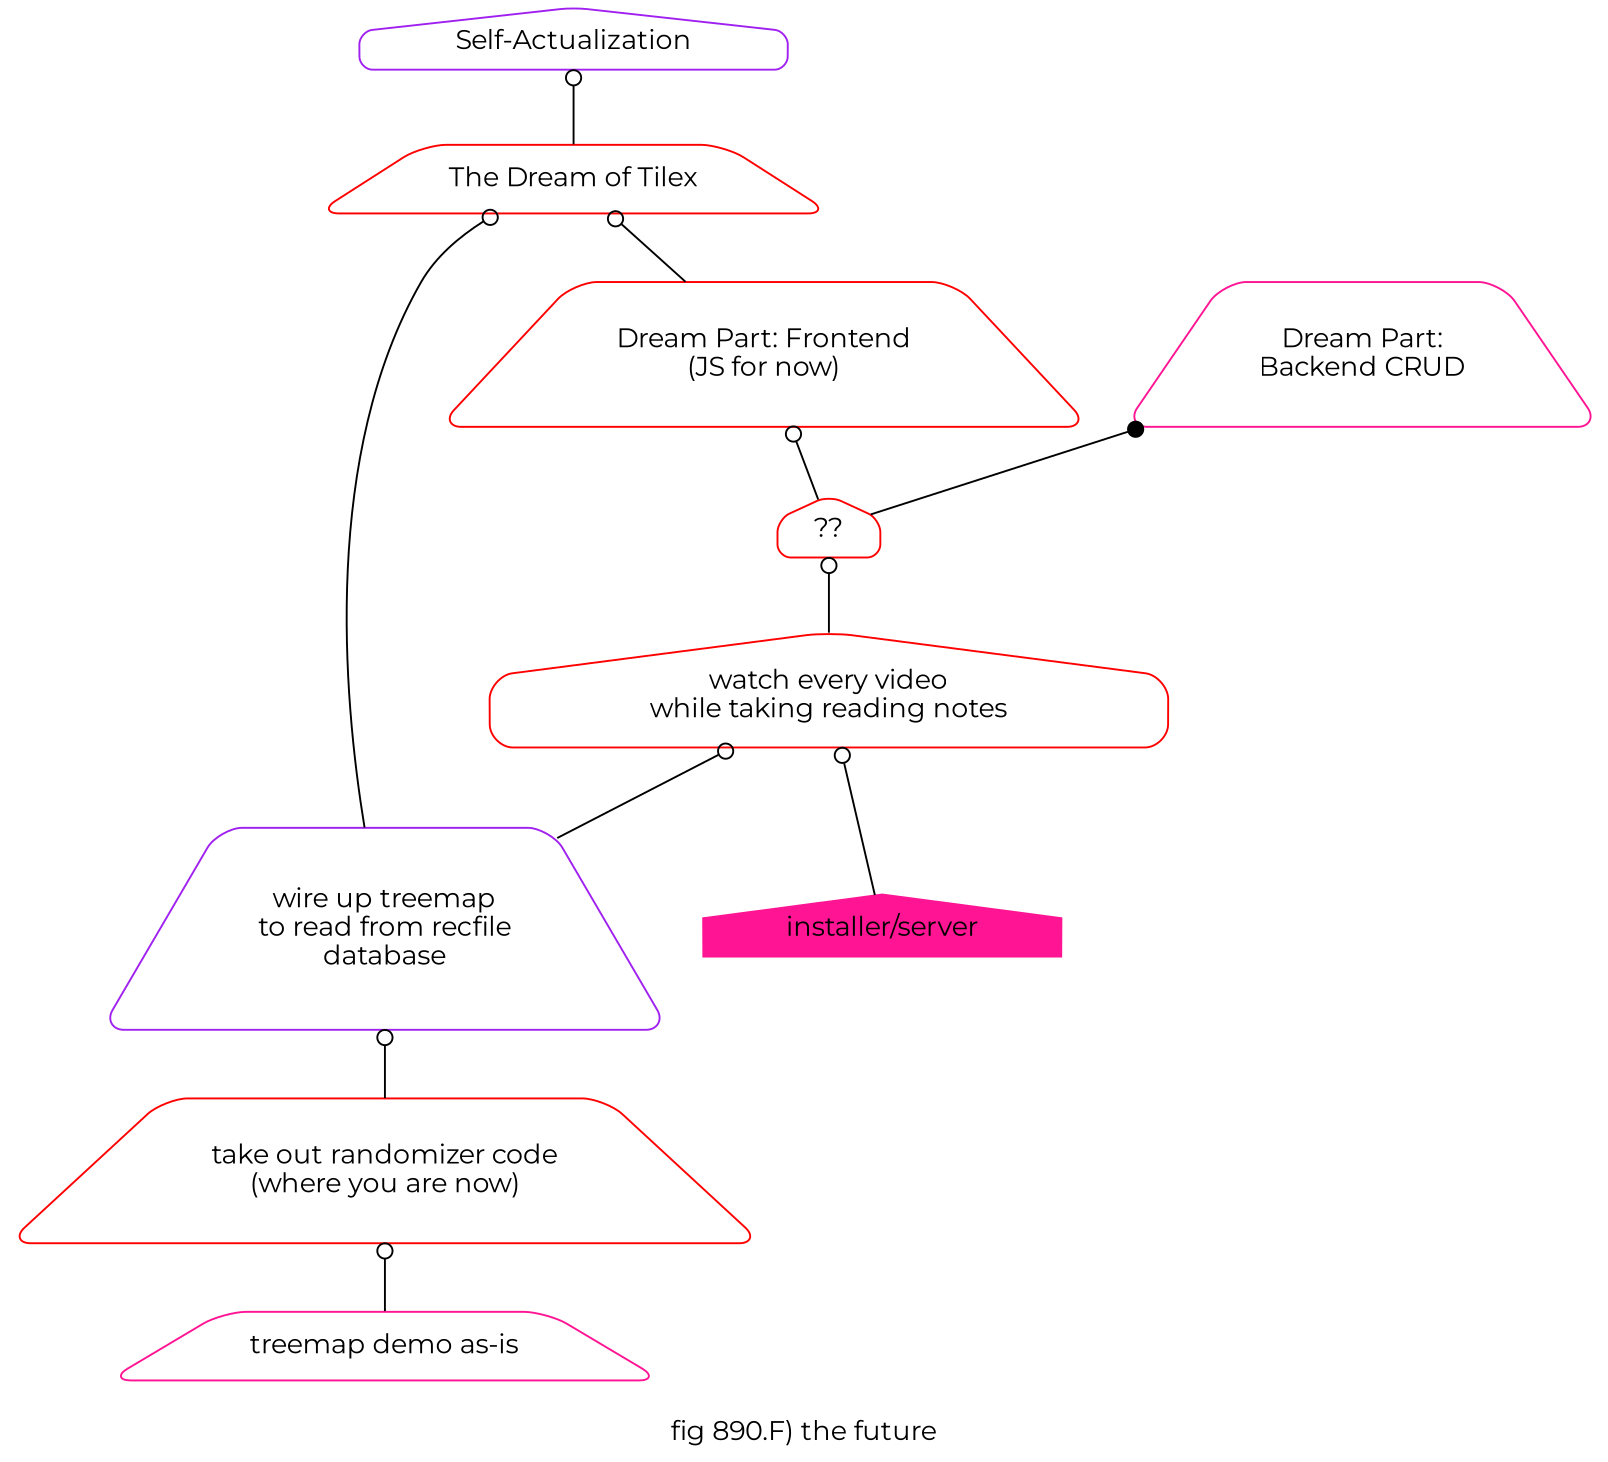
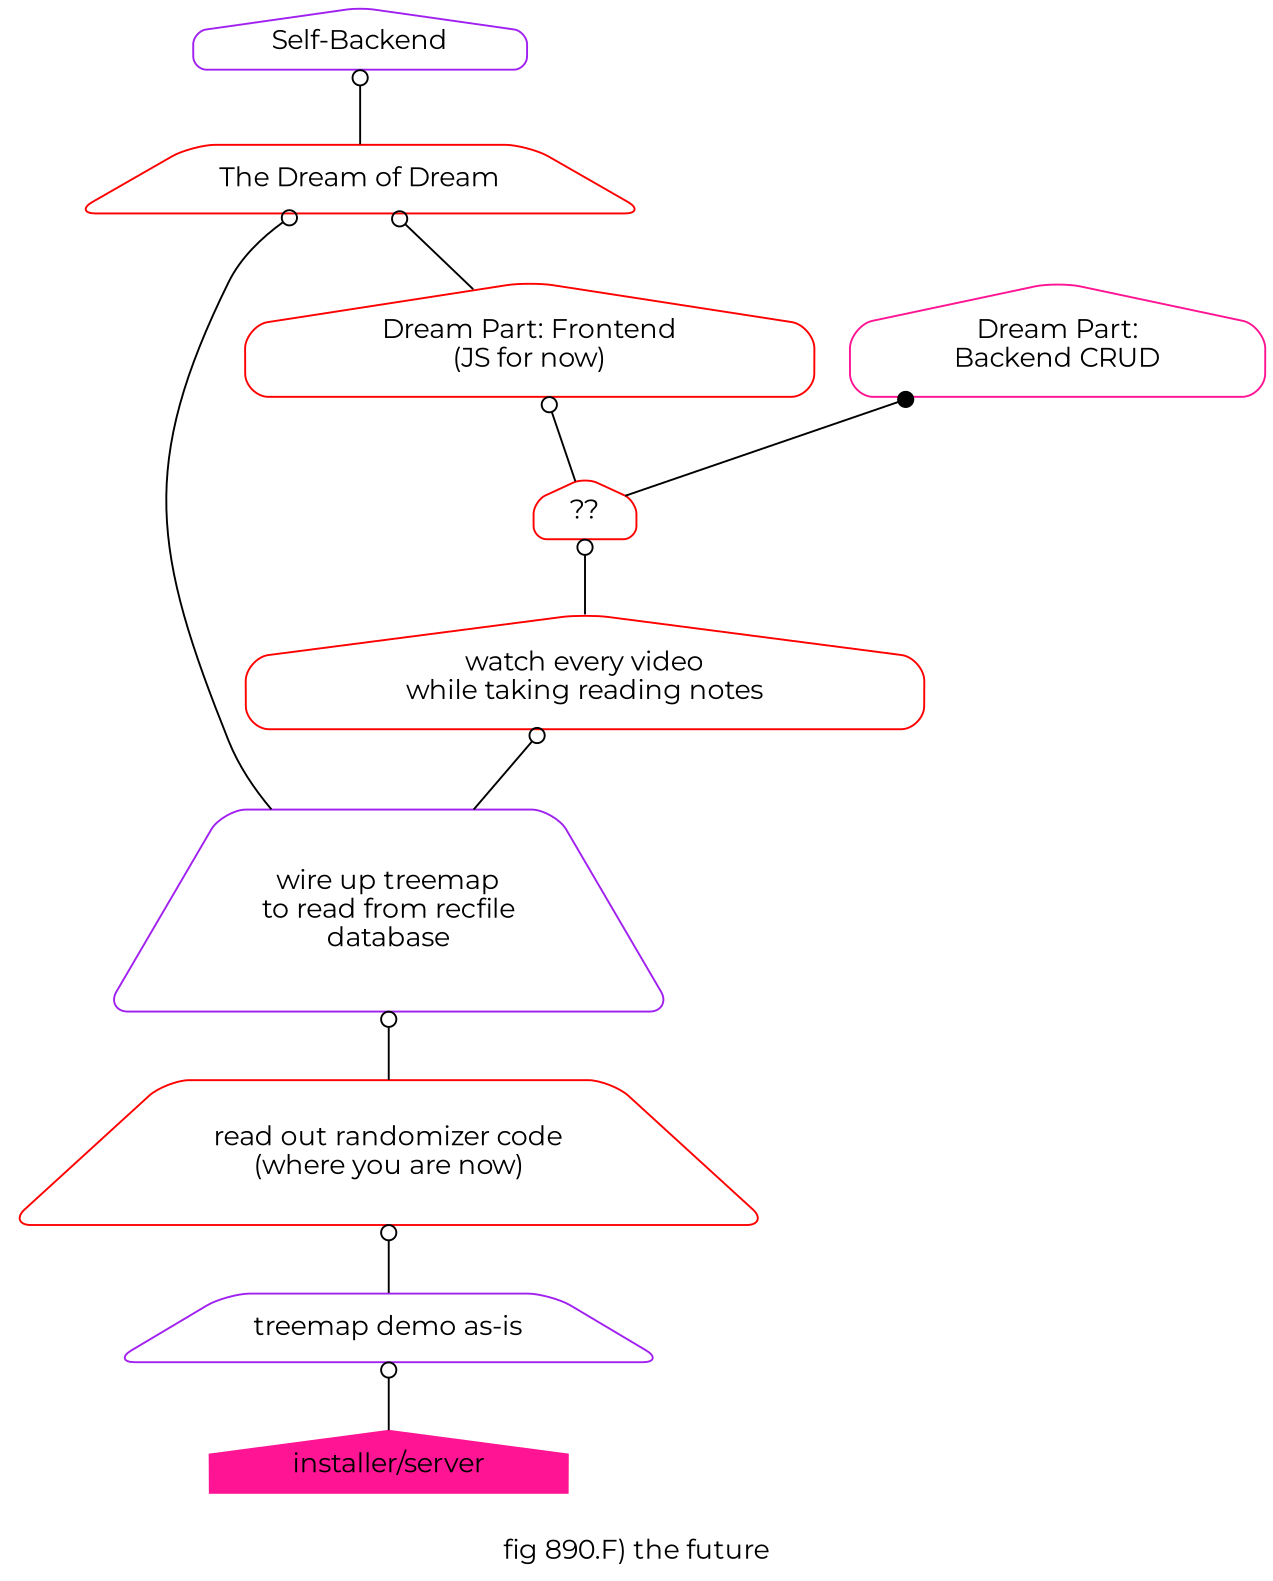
(574, 42) -> (360, 42)
(574, 179) -> (360, 179)
(764, 354) -> (530, 345)
(1362, 354) -> (1058, 345)
(859, 829) -> (389, 1404)
(385, 1171) -> (389, 1153)
(385, 1346) -> (389, 1328)
